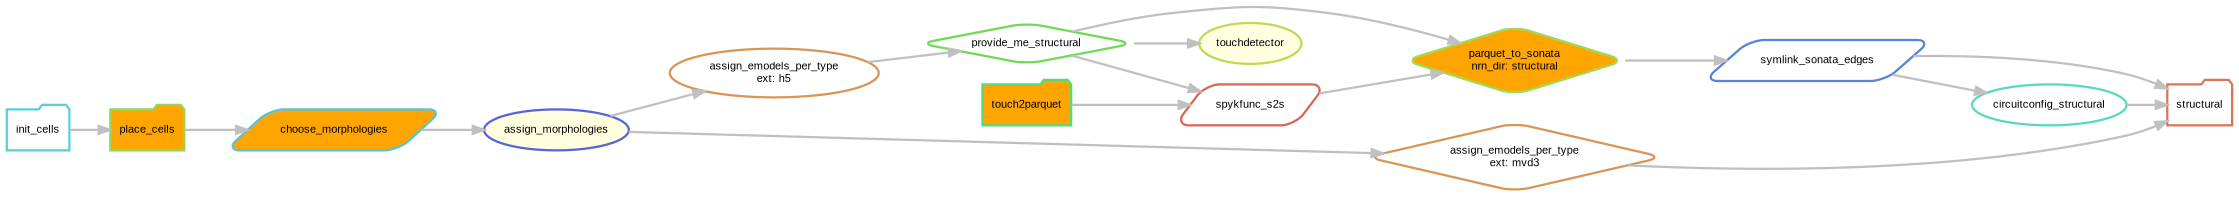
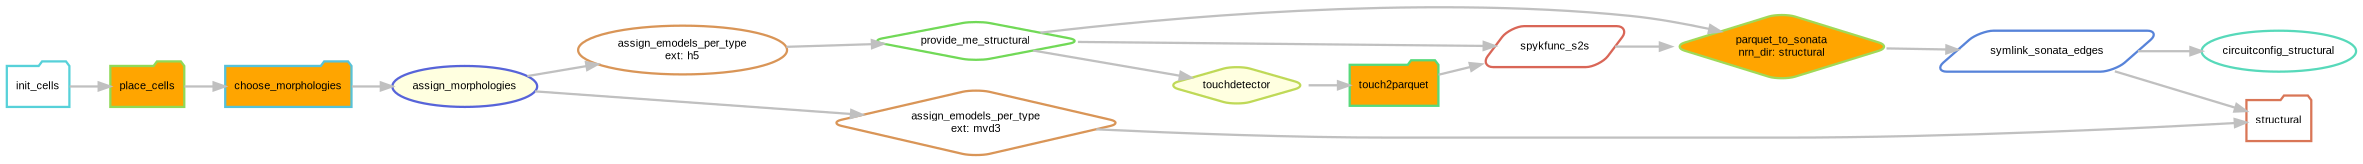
(1250, 43) -> (1237, 85)
none -> (1323, 85)
(2141, 105) -> none
(334, 130) -> (288, 86)
